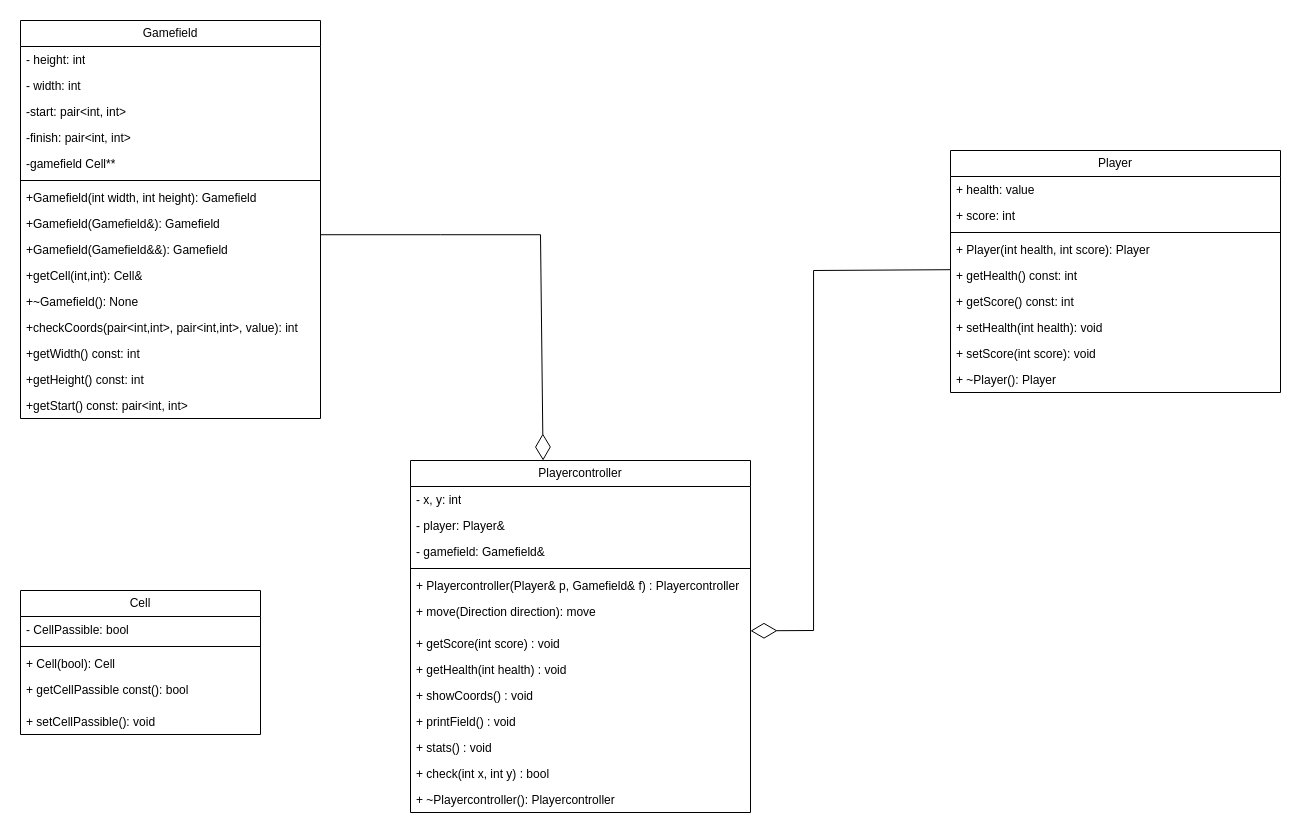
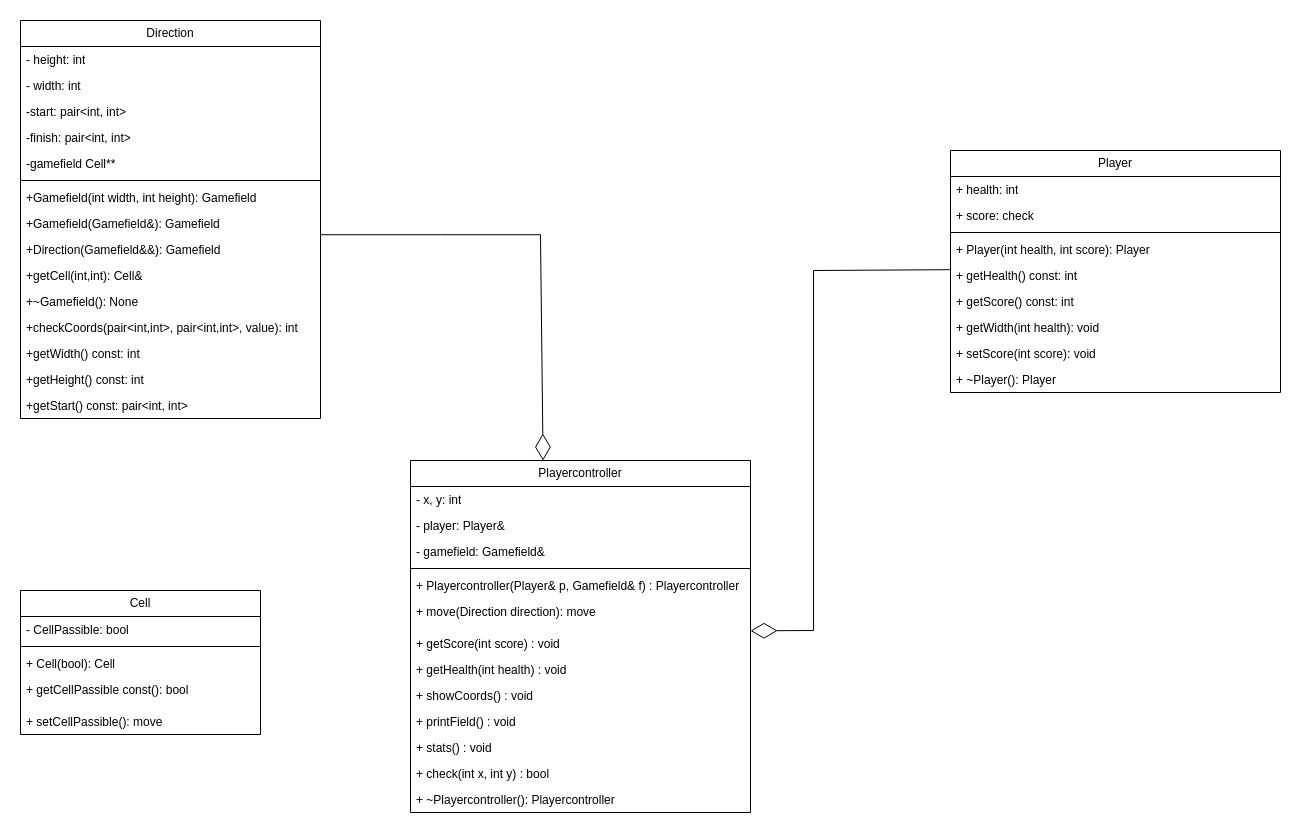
(171, 34) -> (171, 34)
(999, 191) -> (992, 191)
(991, 217) -> (999, 217)
(128, 251) -> (128, 251)
(1041, 329) -> (1038, 329)
(98, 723) -> (100, 723)
